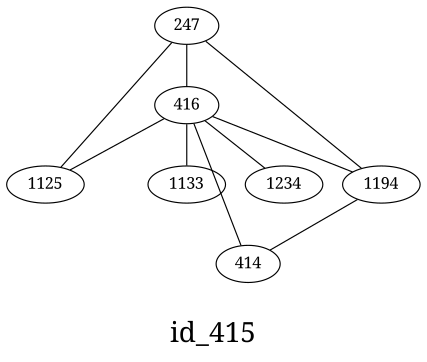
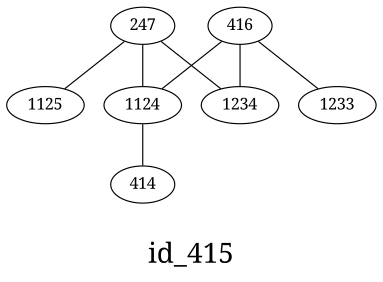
(187, 66) -> (185, 60)
(117, 144) -> none
(187, 185) -> (337, 105)
(217, 185) -> none
(381, 185) -> (143, 105)
